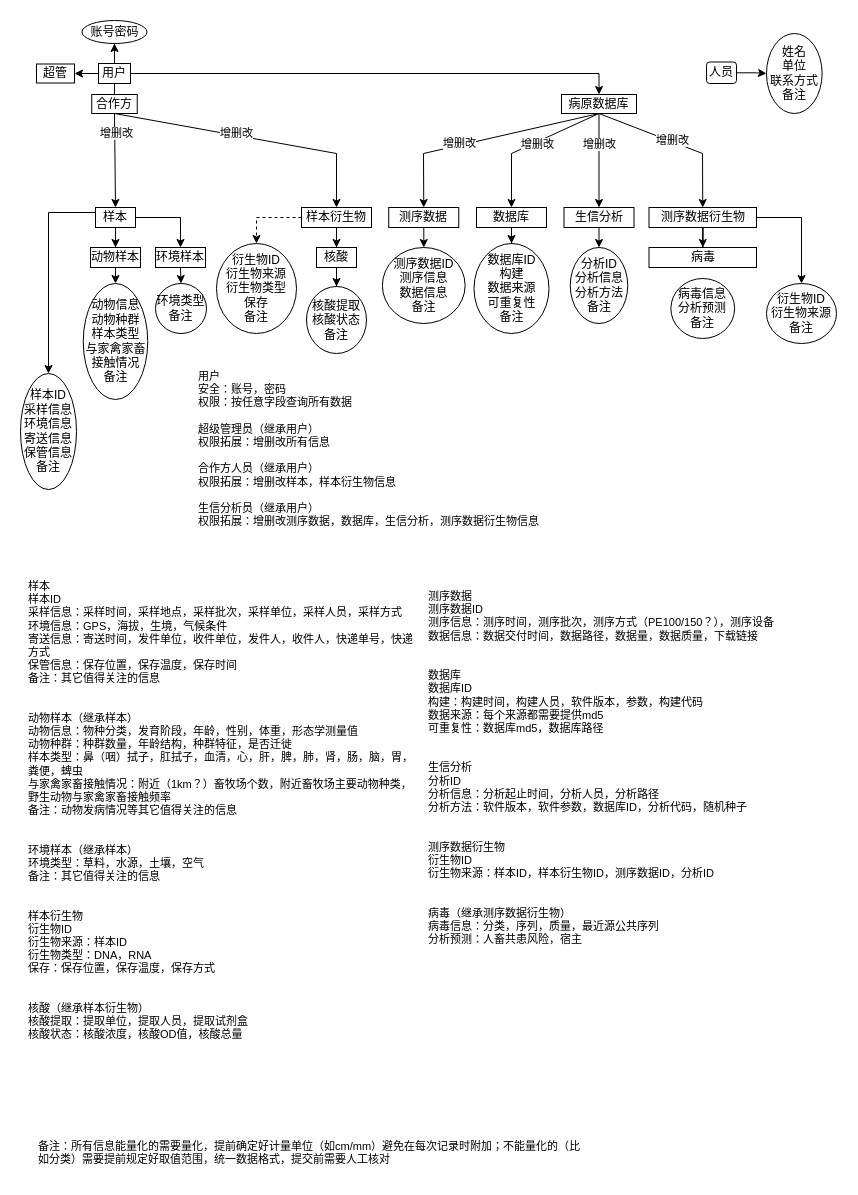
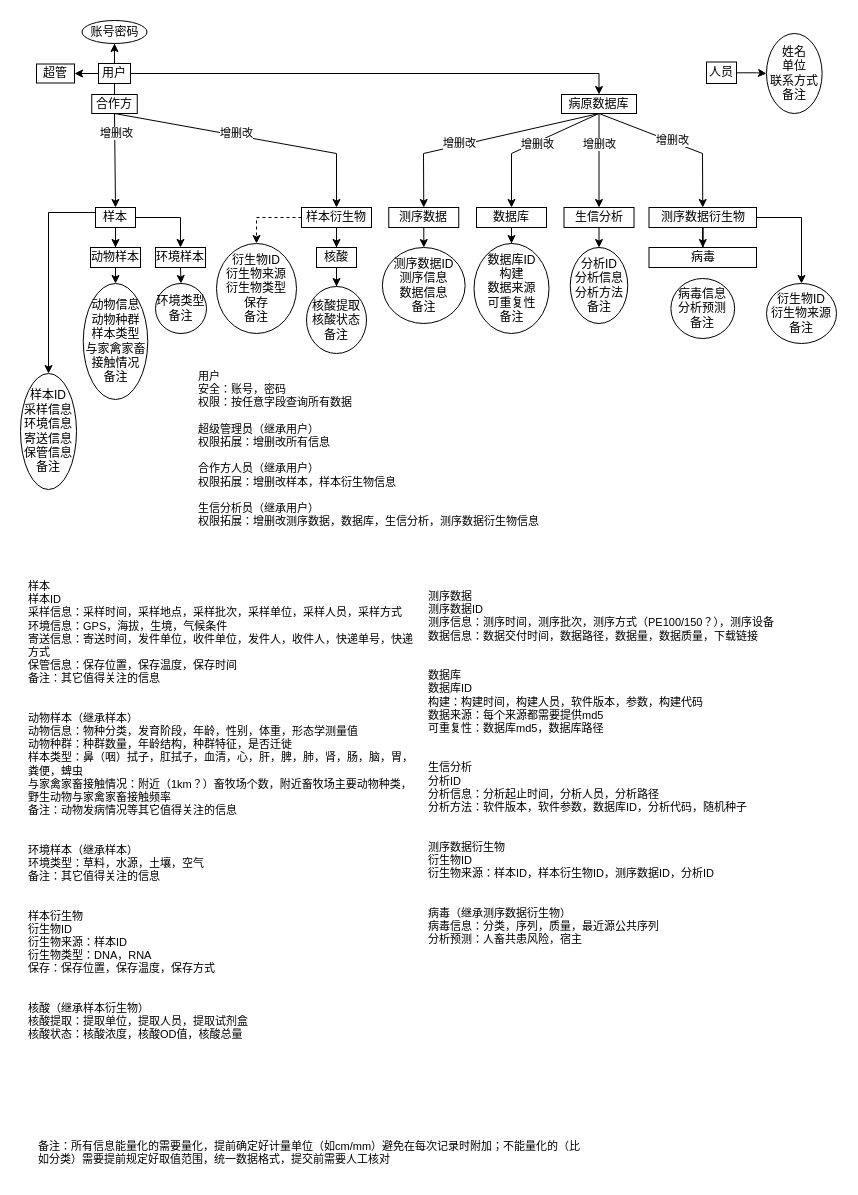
(722, 73) -> (722, 73)
